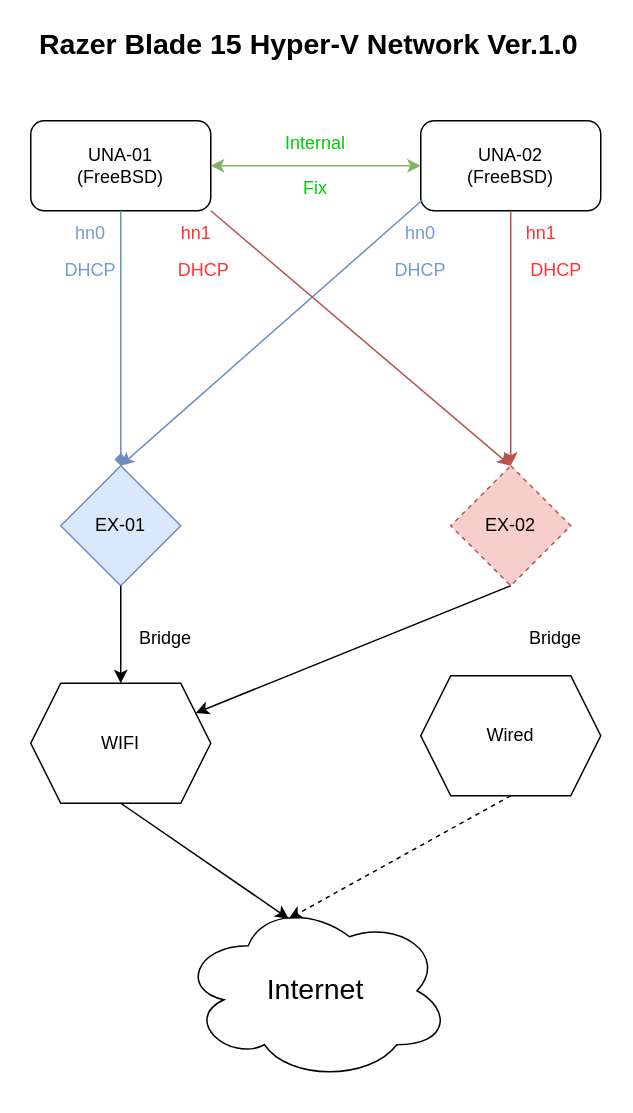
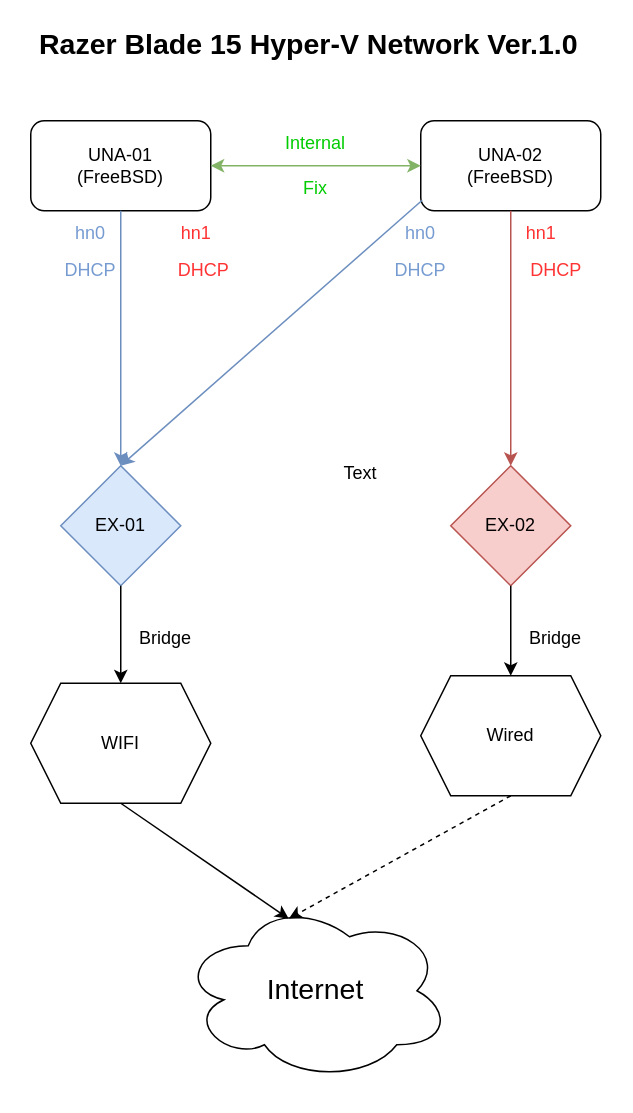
(357, 335) -> none
(121, 453) -> (121, 454)
none -> (361, 473)
(511, 526) -> (511, 526)
(358, 648) -> (511, 626)
